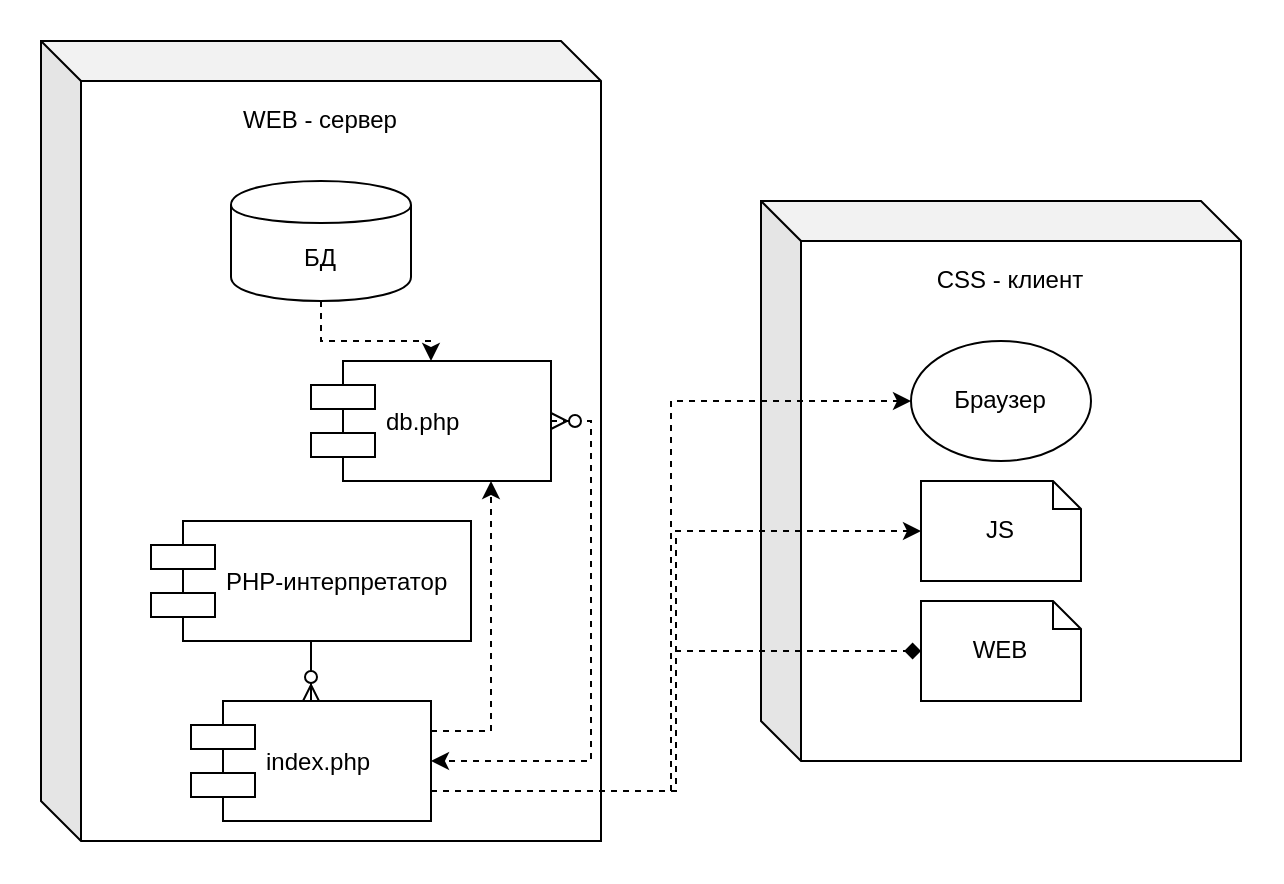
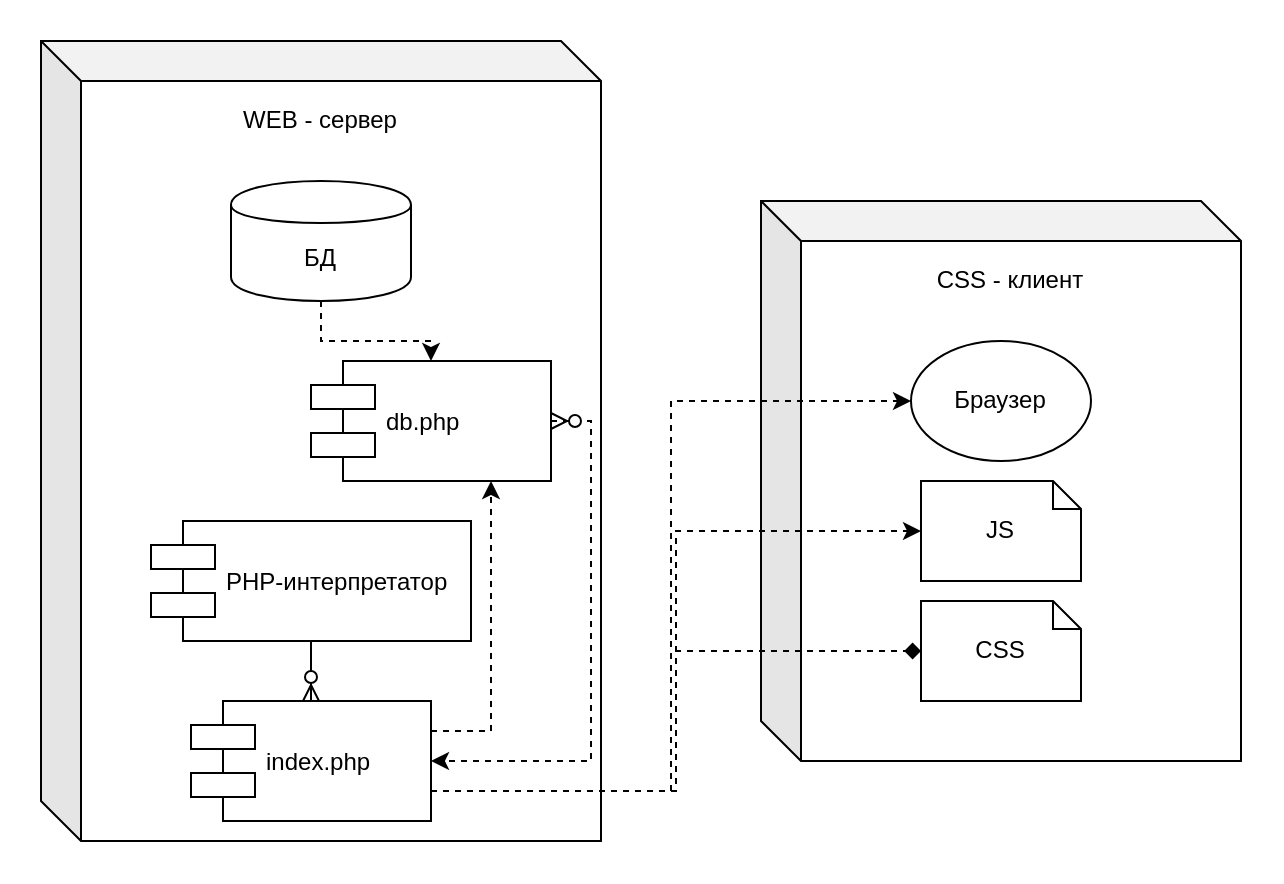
(1001, 617) -> (1001, 617)
